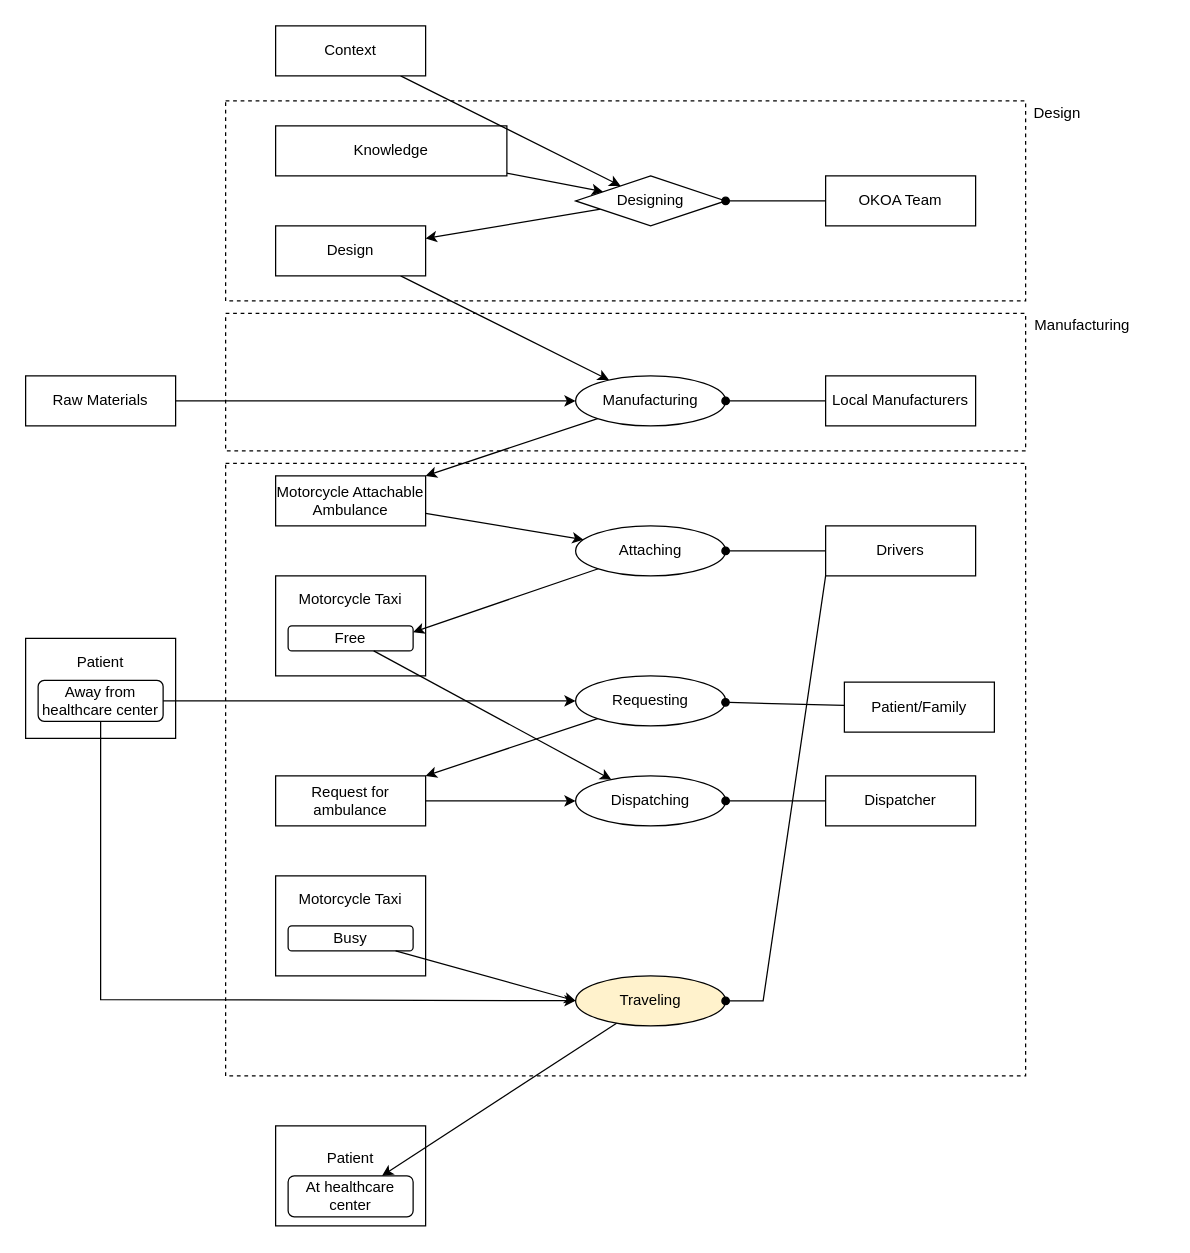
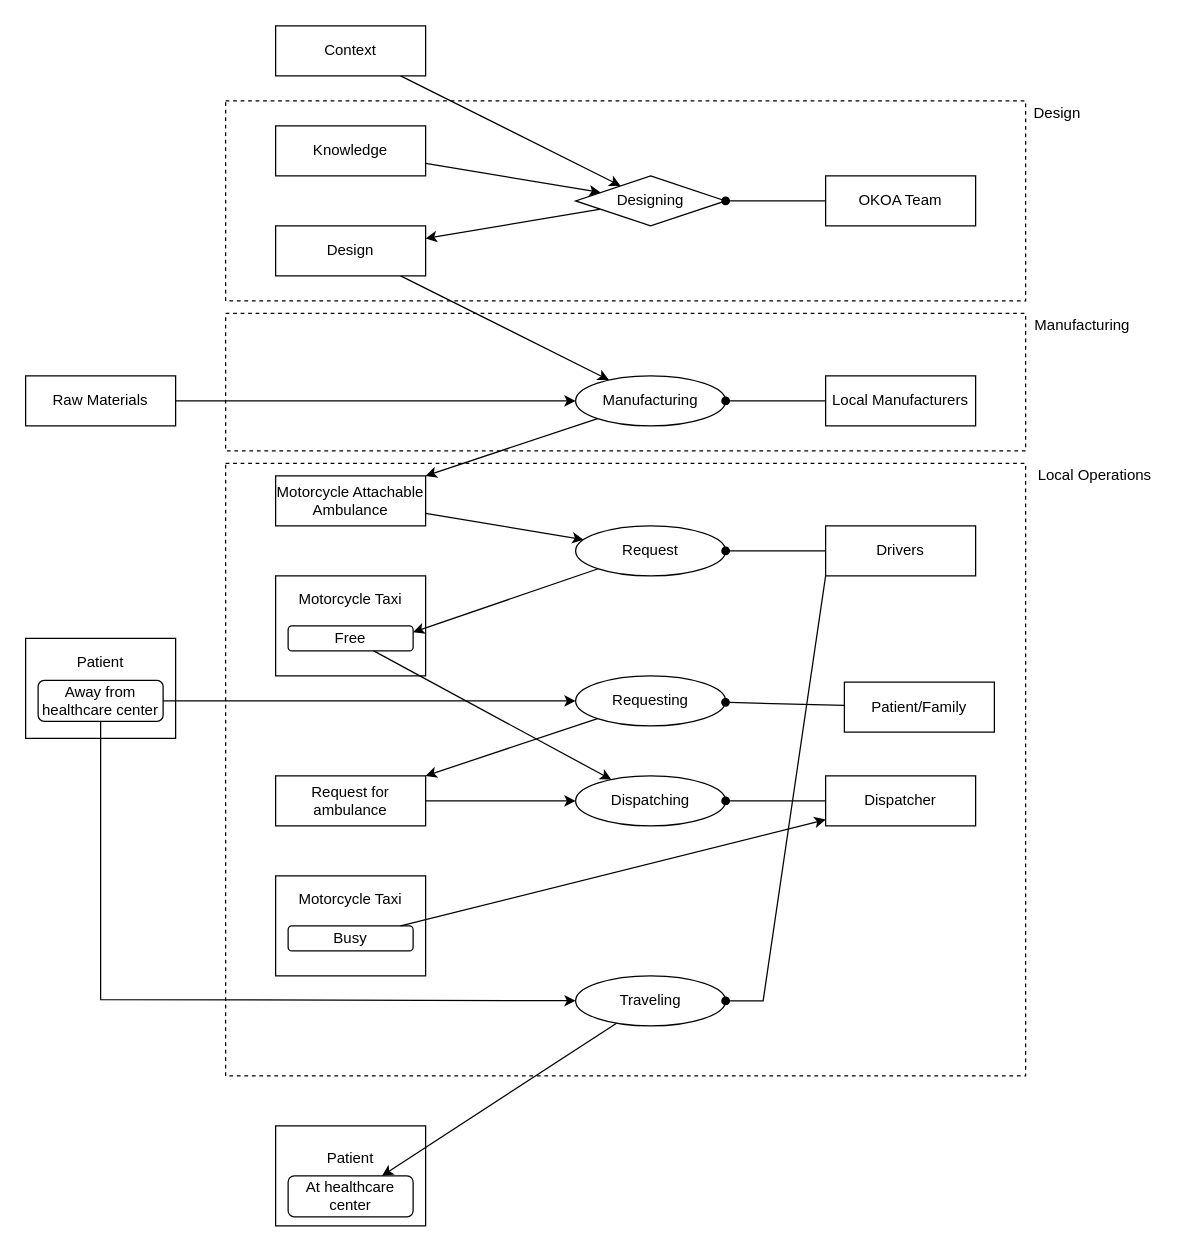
(391, 151) -> (351, 151)
none -> (1094, 476)
(651, 551) -> (651, 551)
(482, 975) -> (609, 873)
(651, 1001) -> (651, 1001)
